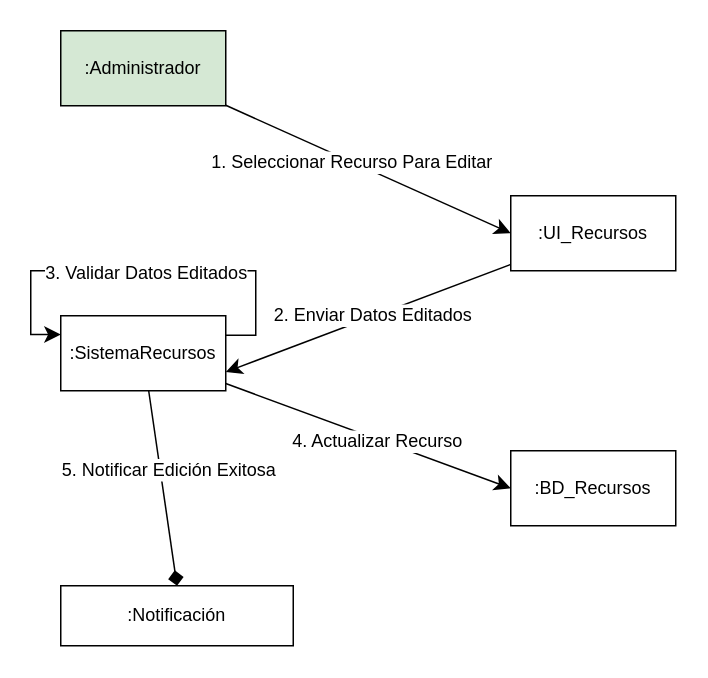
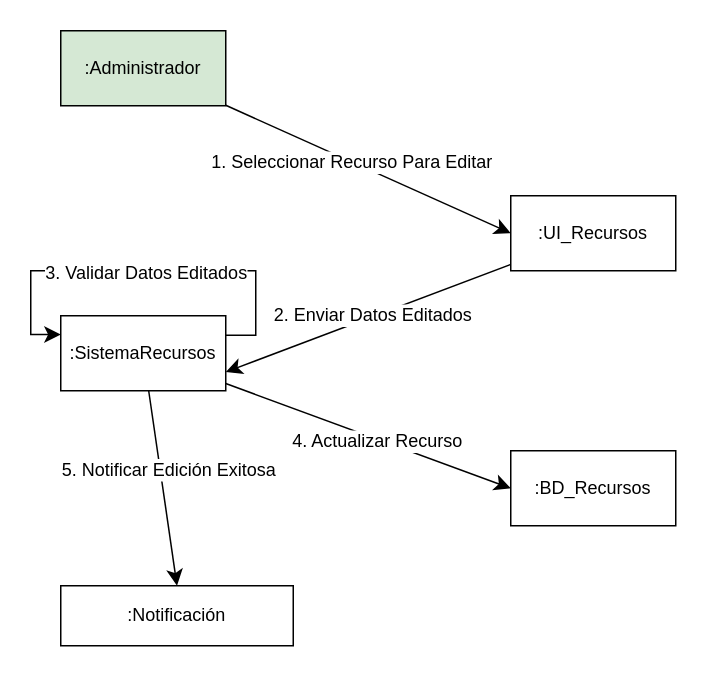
(175, 570) -> (175, 571)
